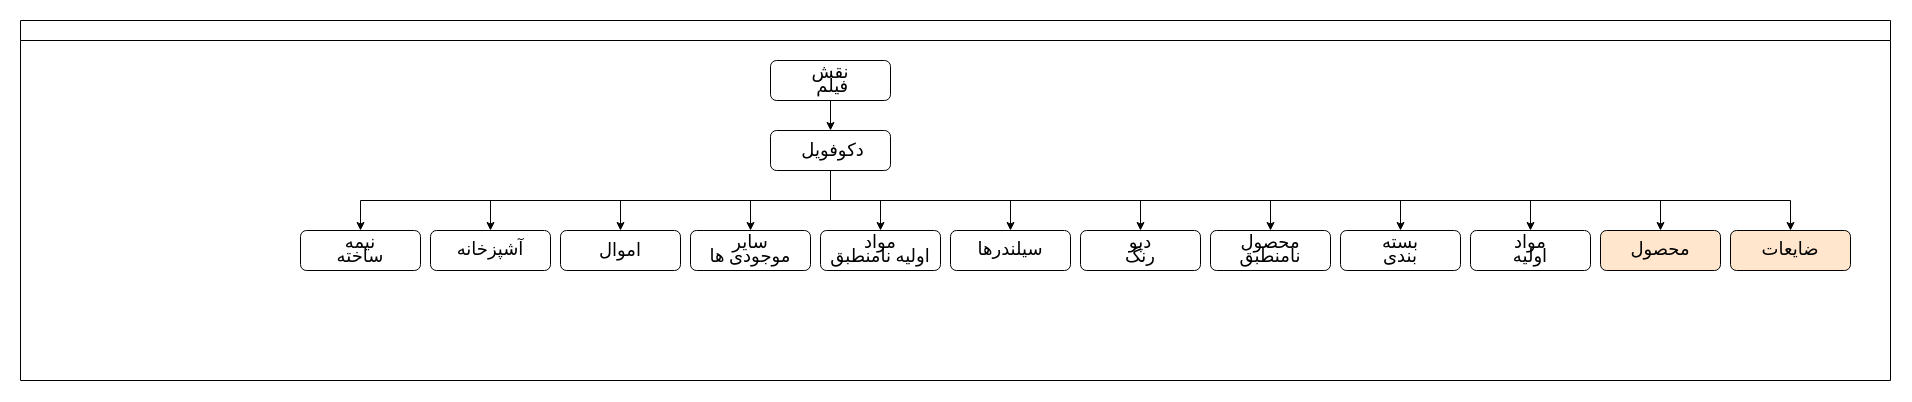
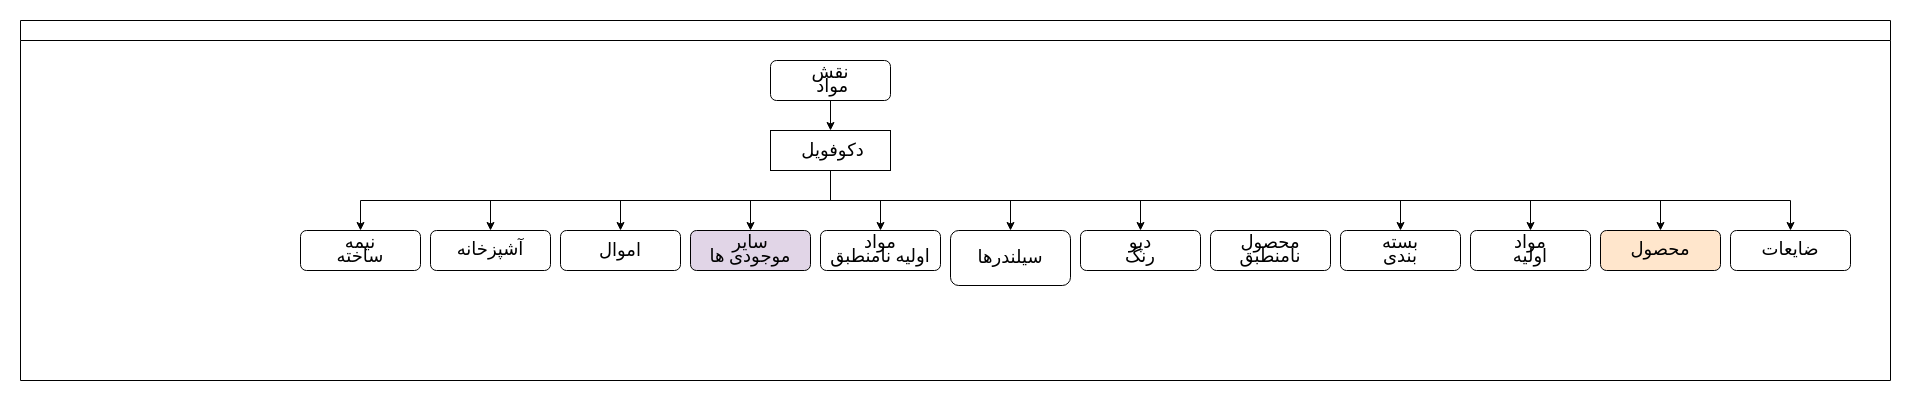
(831, 81) -> (831, 81)
(831, 151) -> (831, 151)
(1271, 213) -> none
(751, 251) -> (751, 251)
(1011, 251) -> (1011, 258)
(1791, 251) -> (1791, 251)
